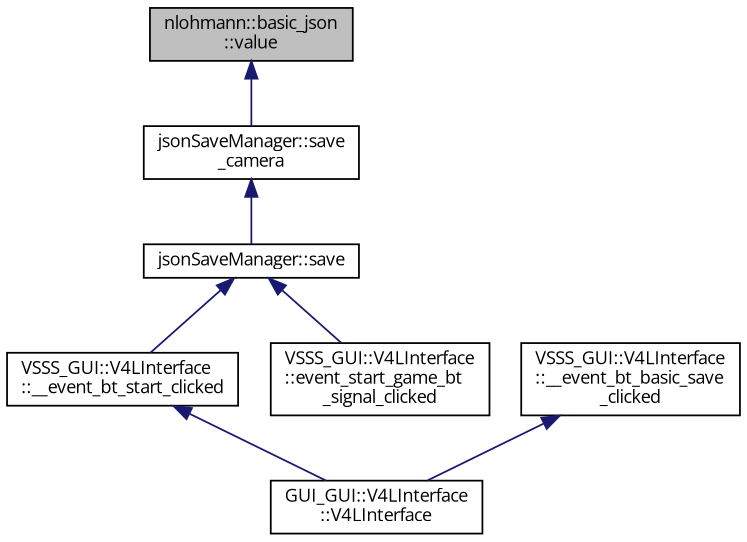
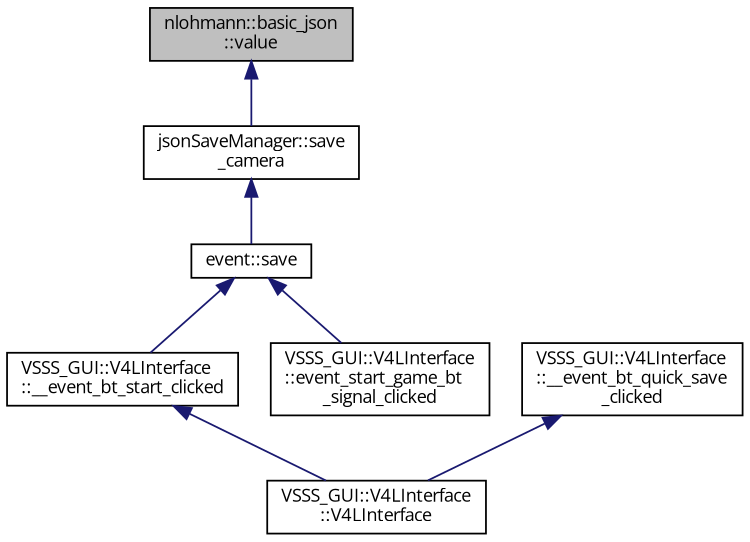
(251, 261) -> (251, 261)
(631, 379) -> (632, 379)
(377, 507) -> (377, 507)
